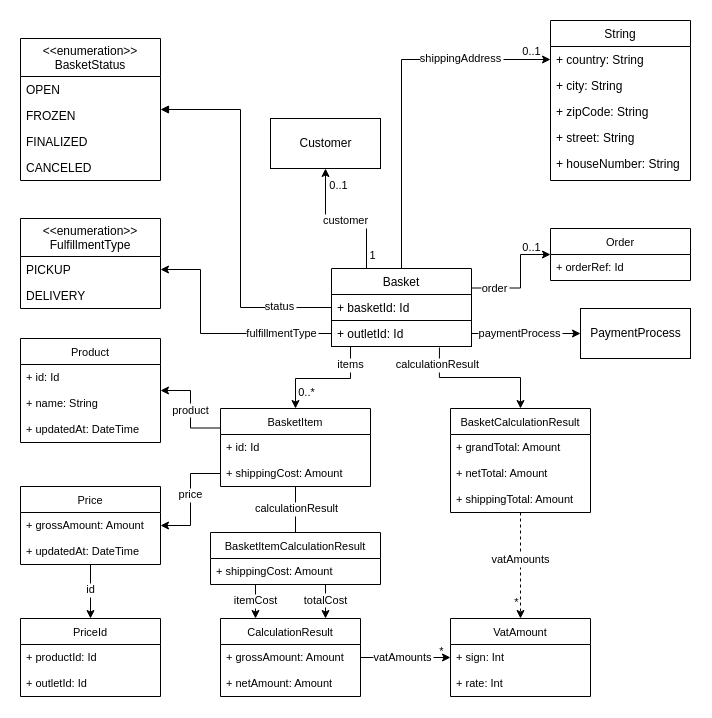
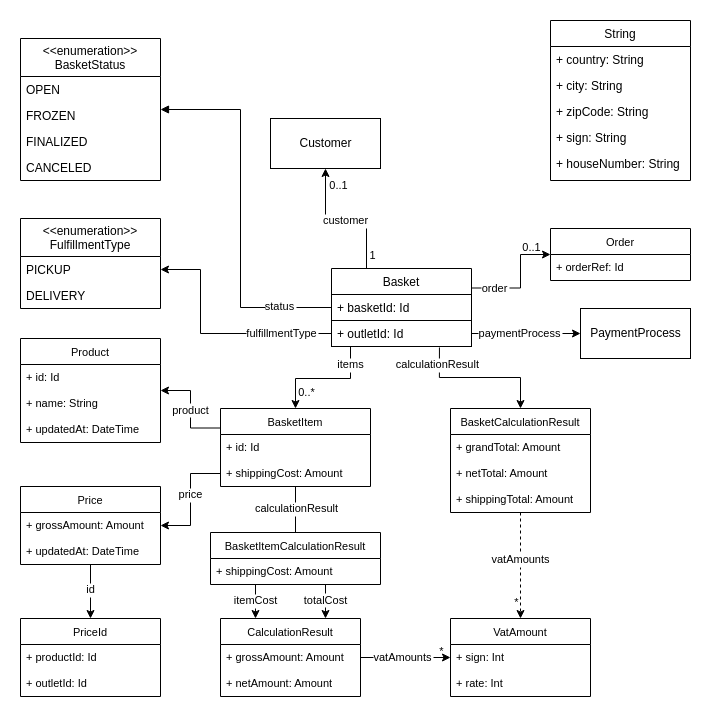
(402, 93) -> none
(604, 138) -> (595, 138)
